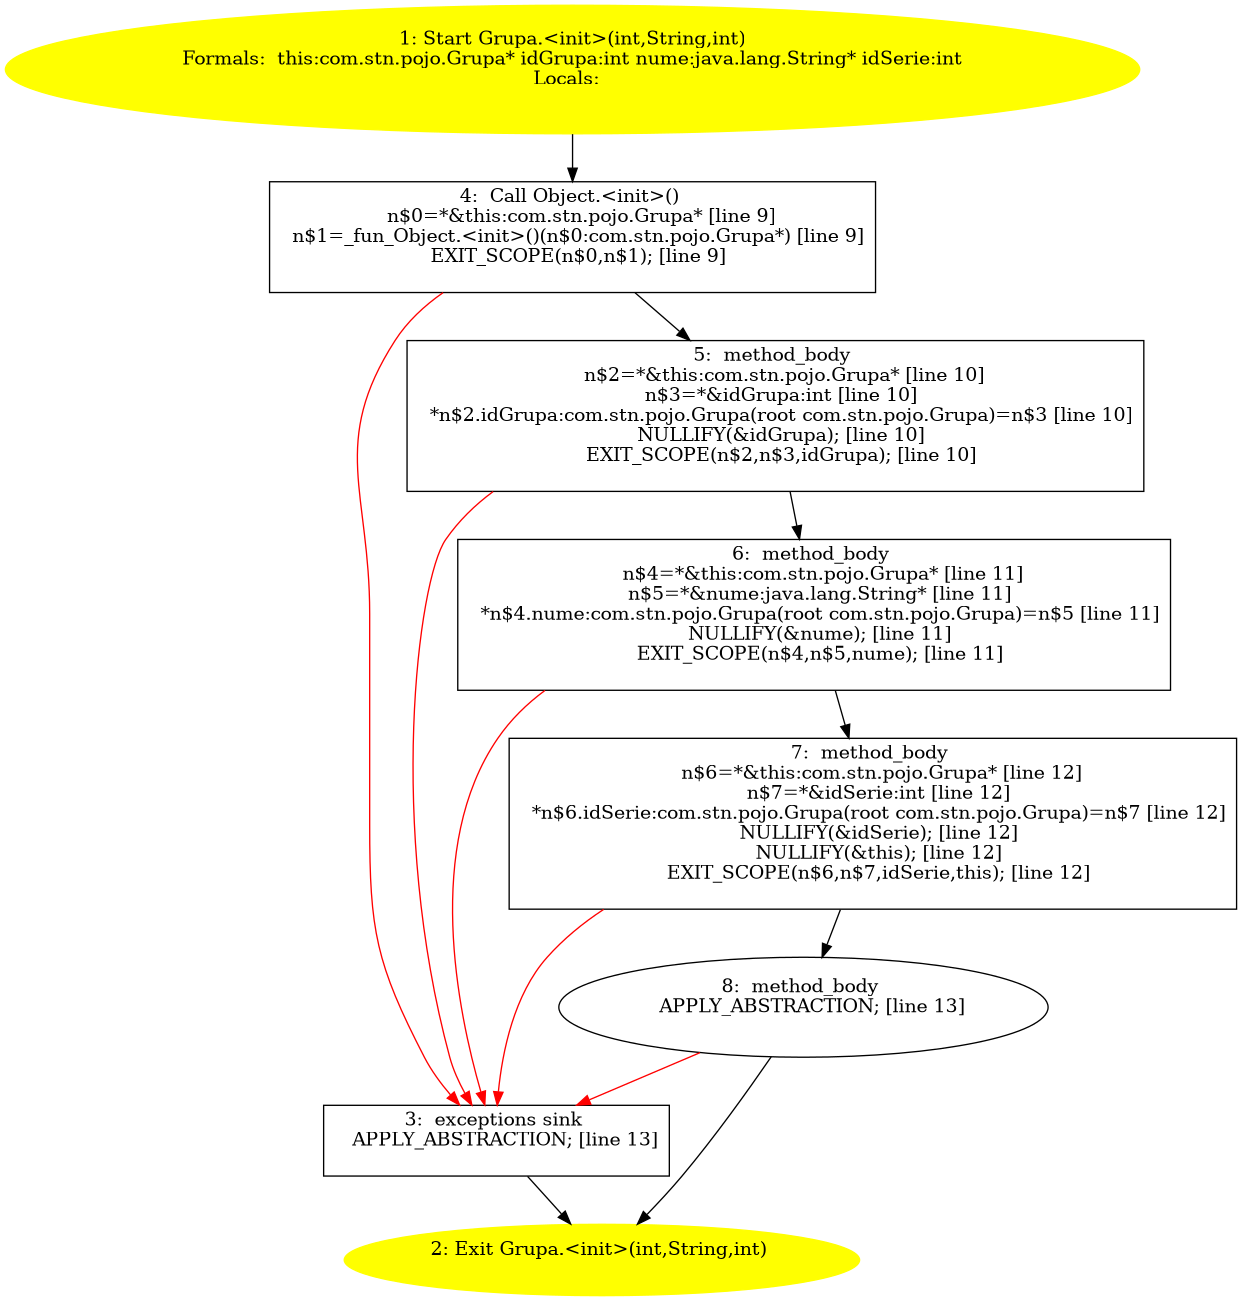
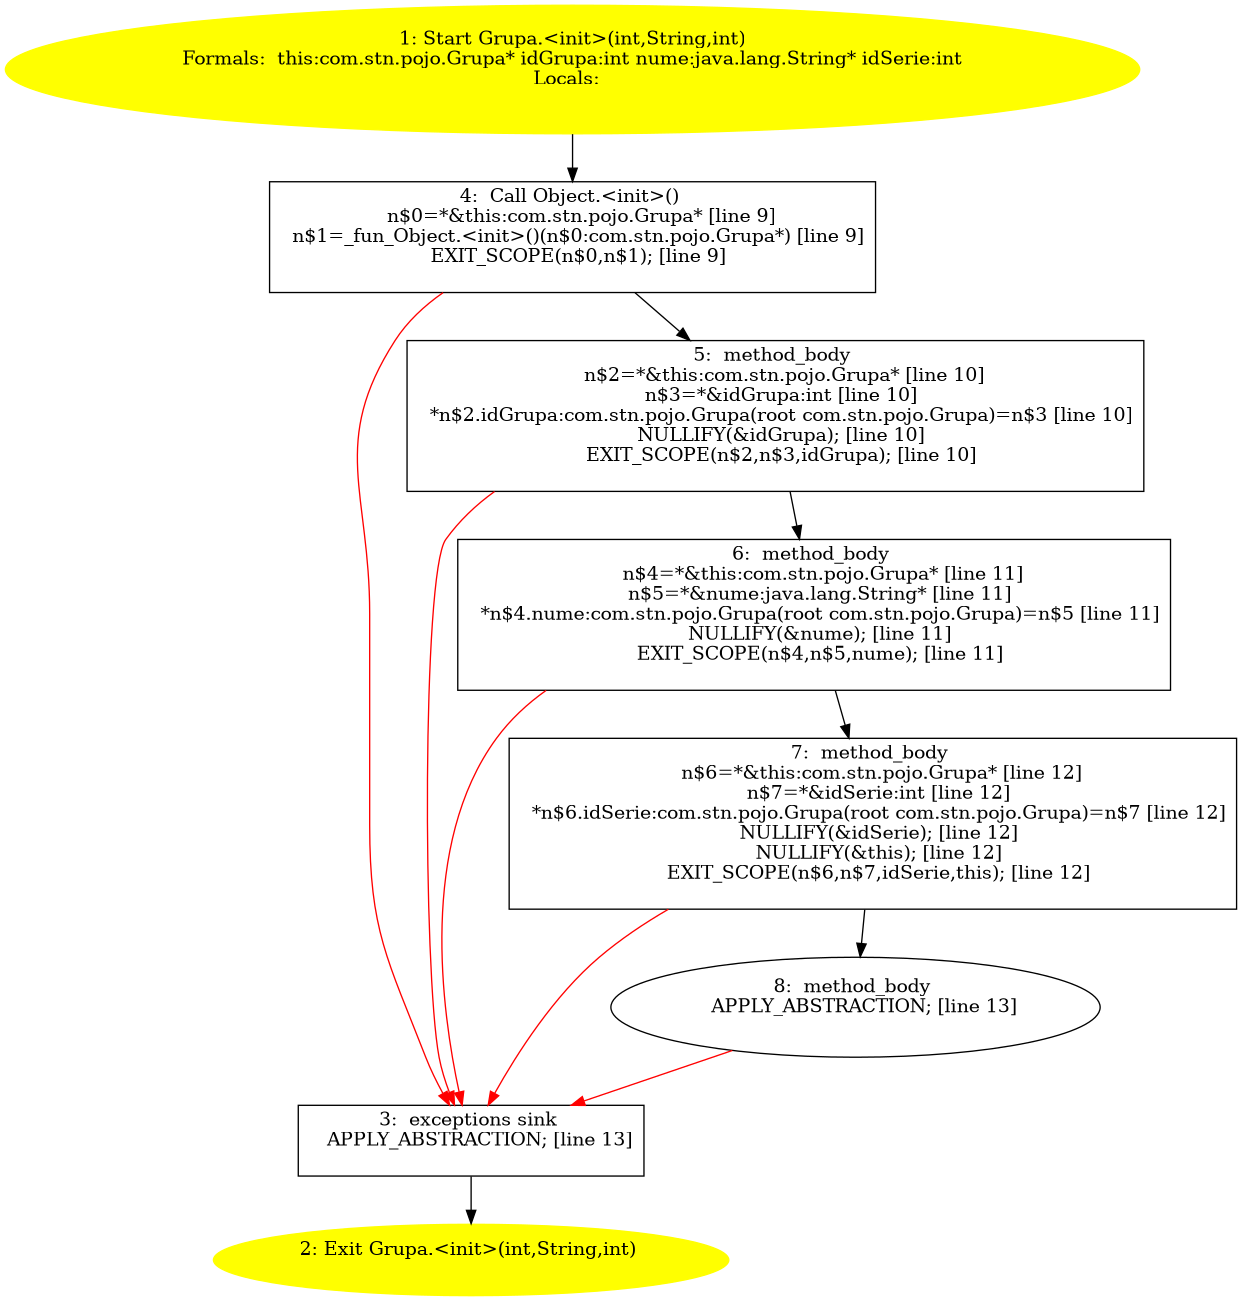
(712, 1138) -> none
